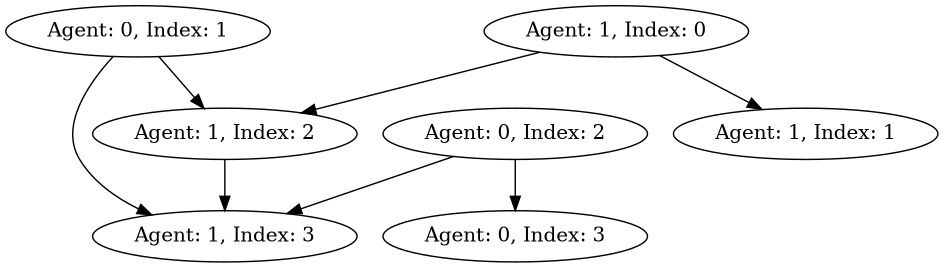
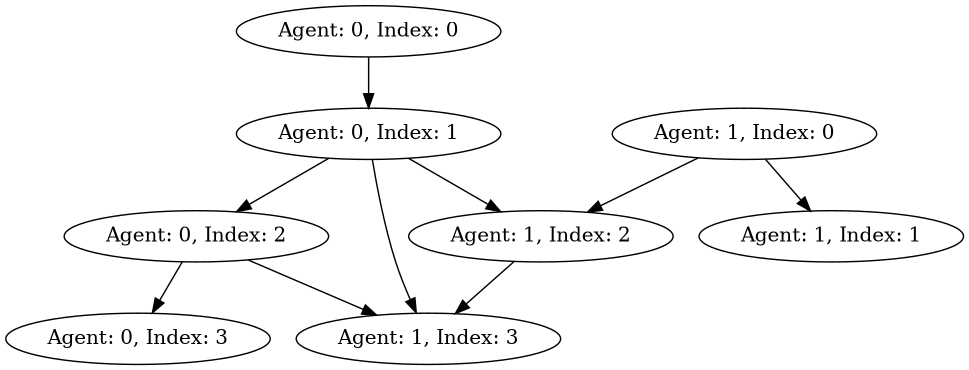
none -> (369, 31)
none -> (289, 181)
